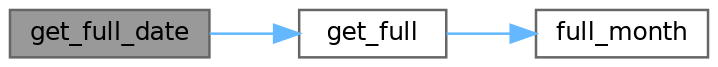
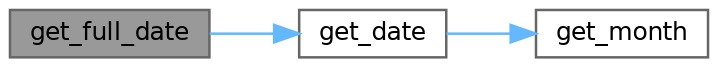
(373, 34) -> (373, 34)
(622, 34) -> (622, 34)
